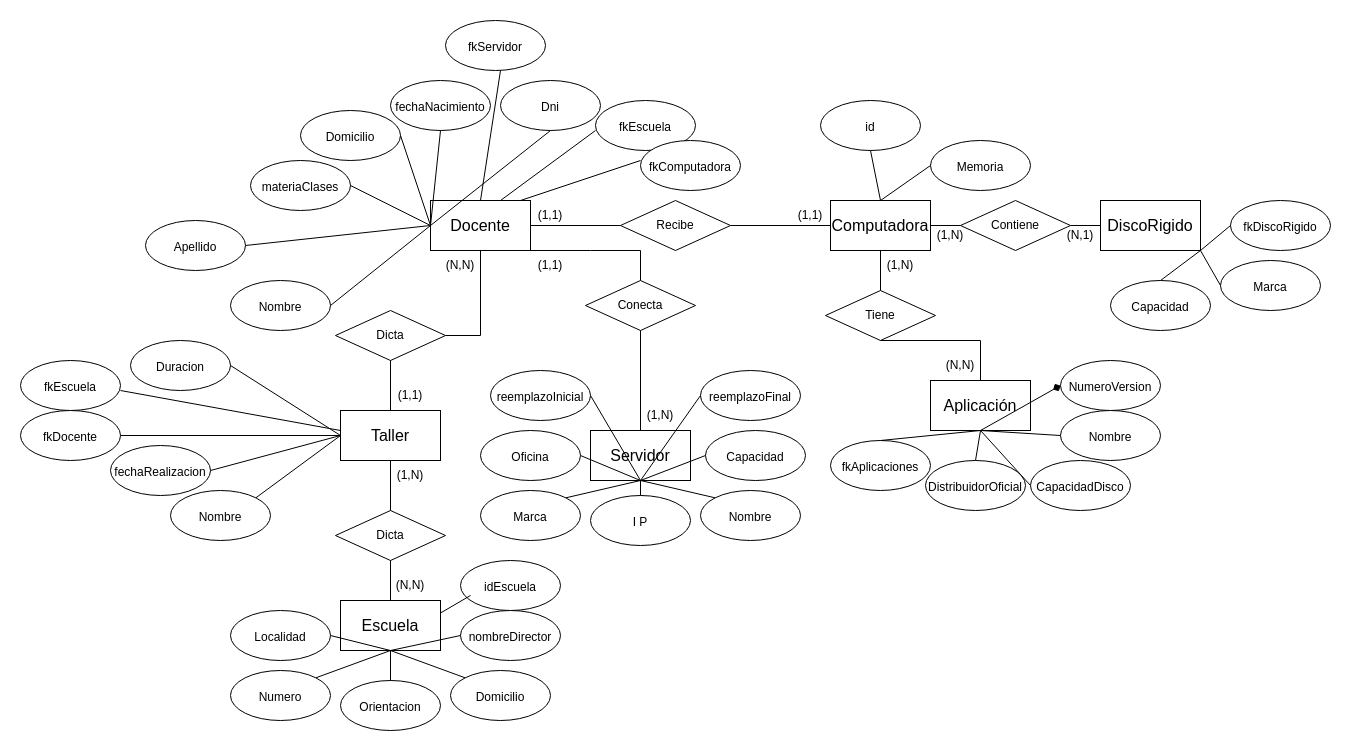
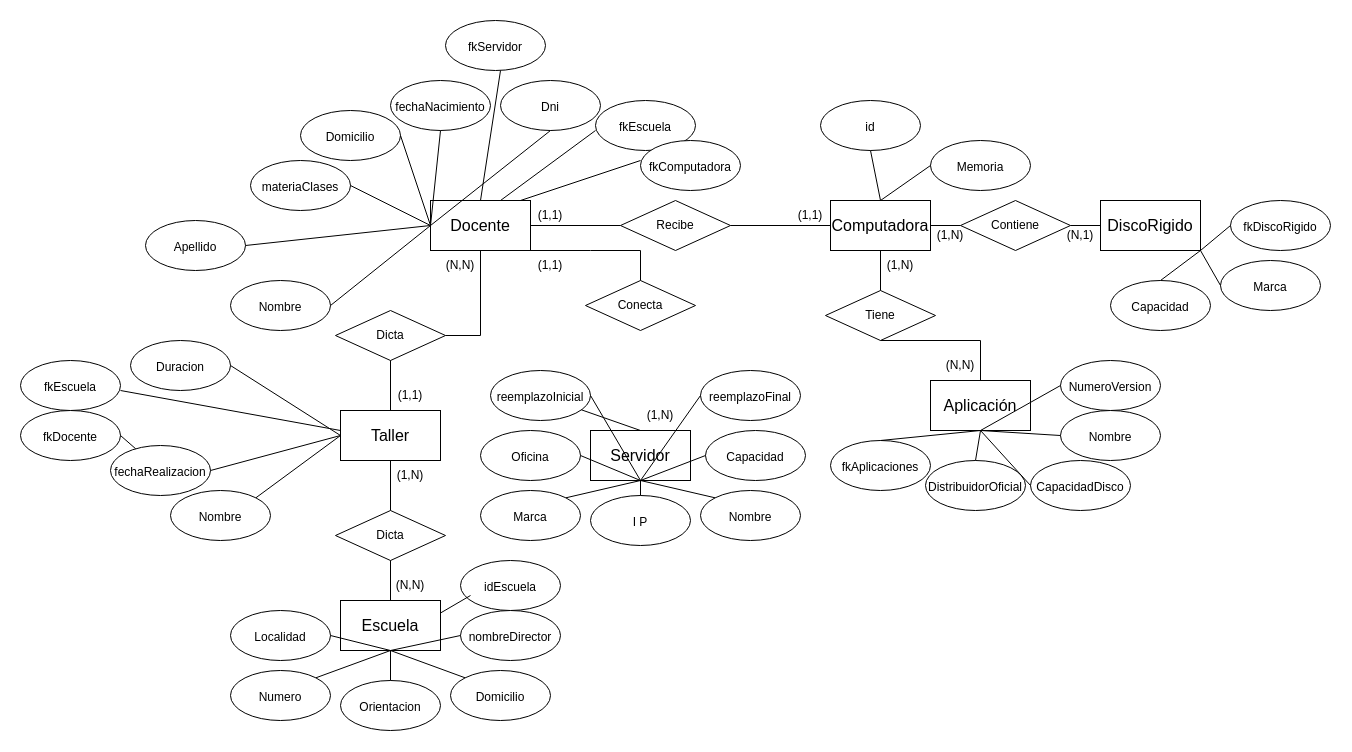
(641, 381) -> (624, 425)
(1053, 390) -> (1056, 388)
(227, 436) -> (128, 442)
